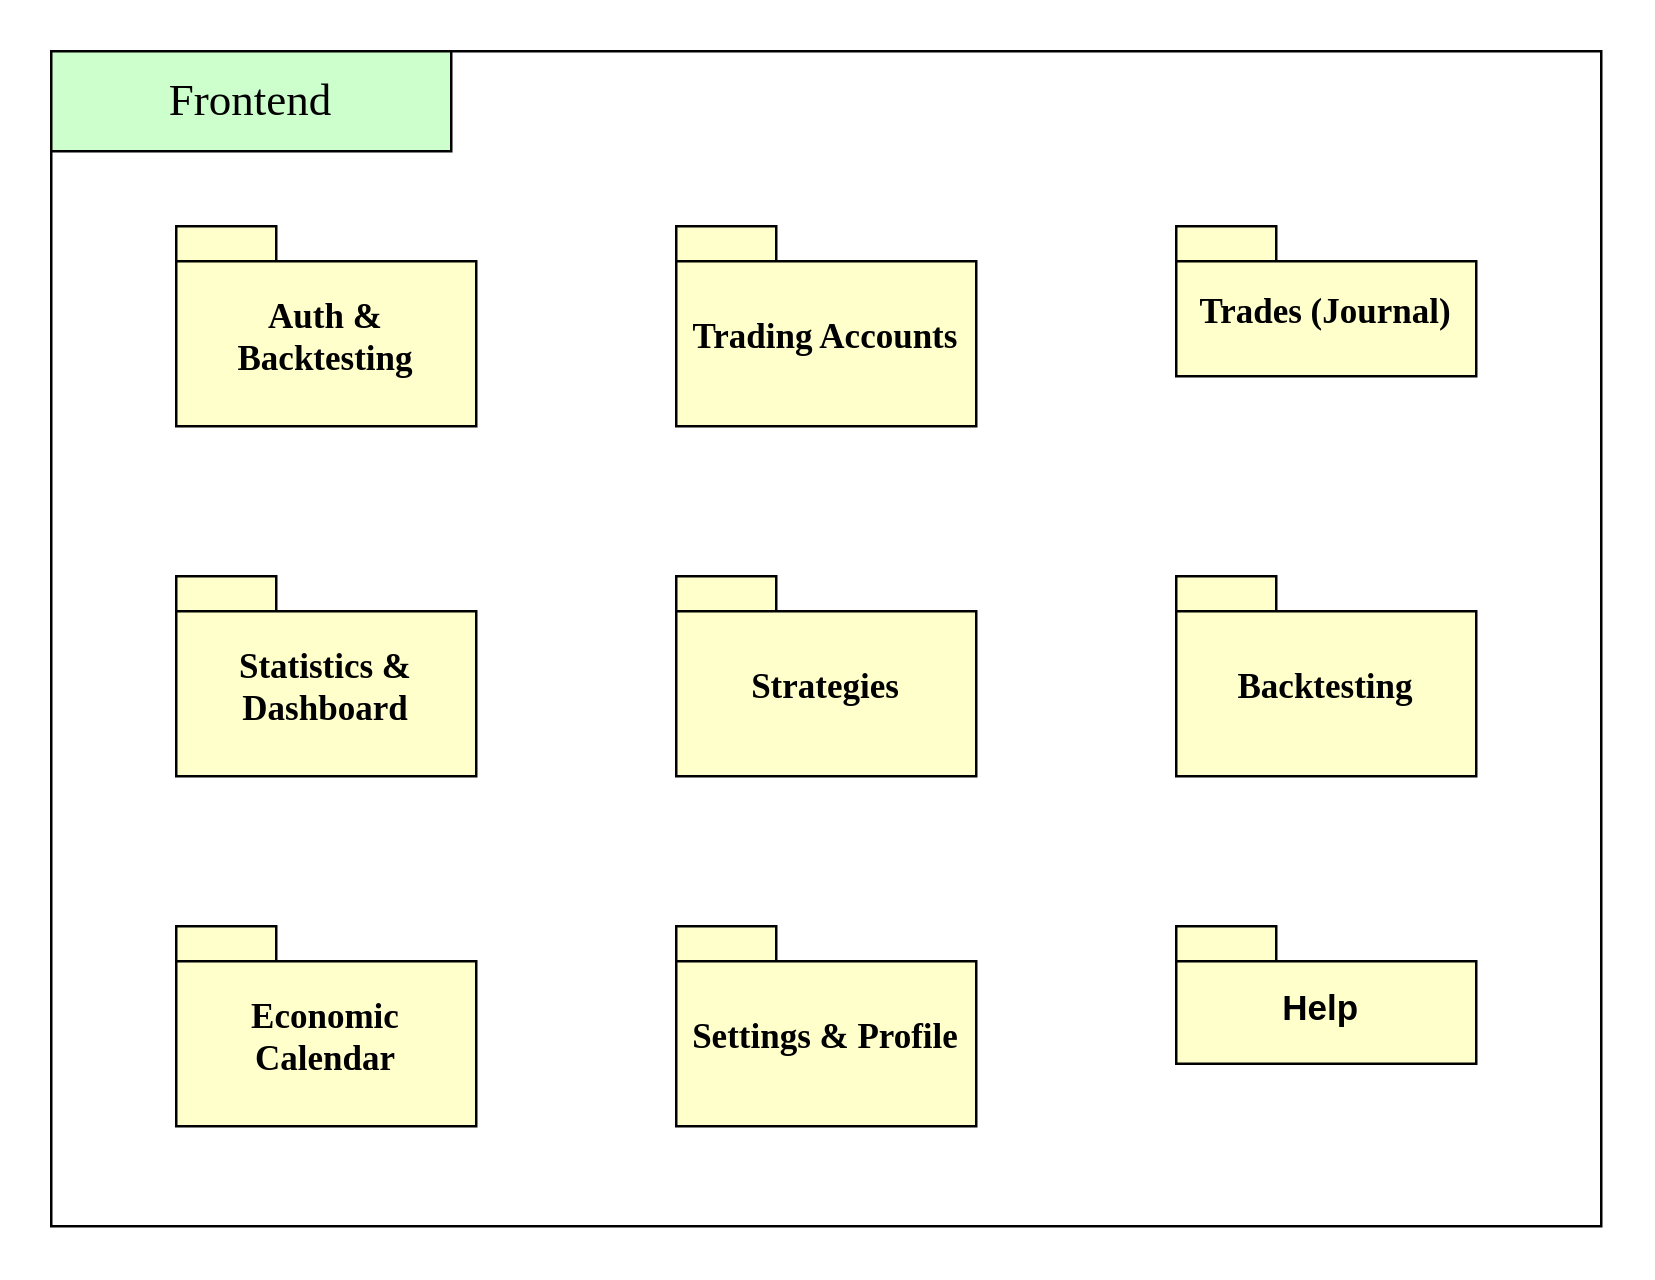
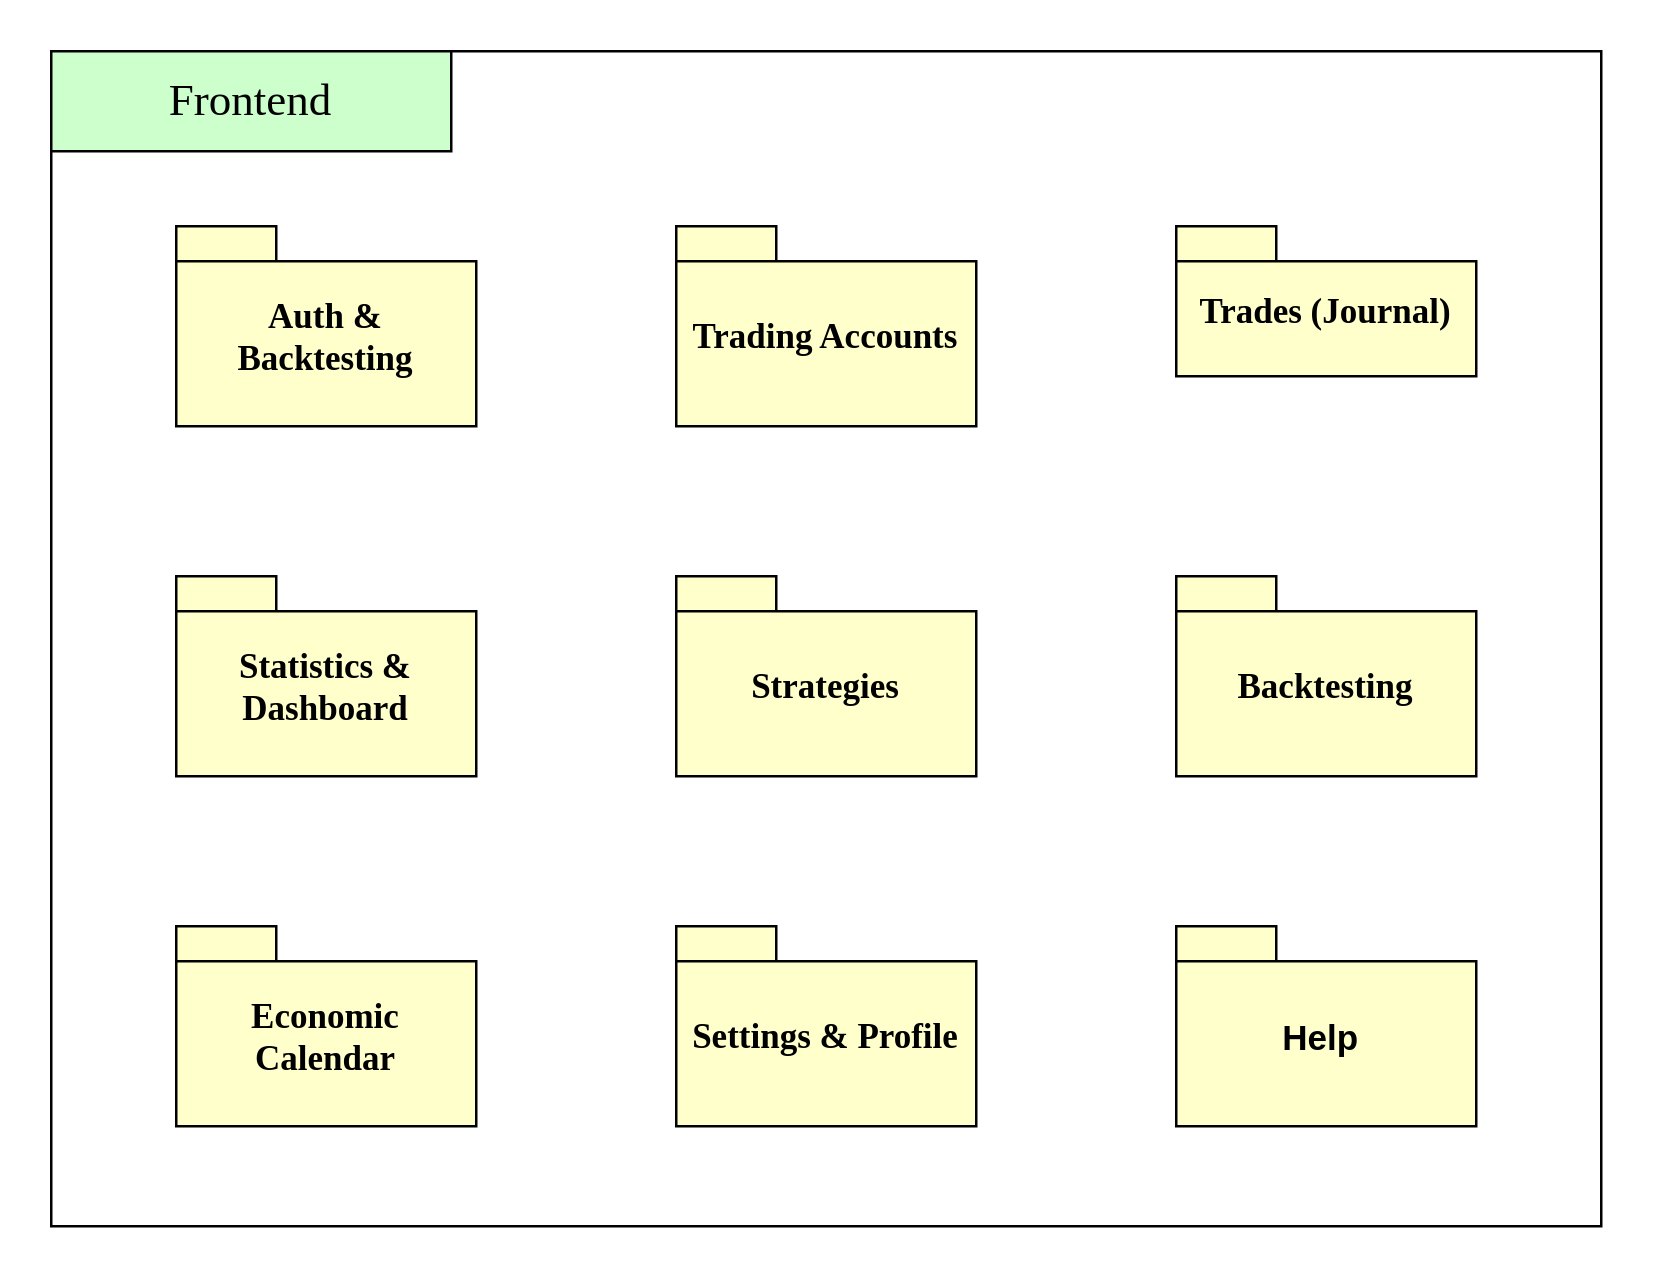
(1326, 995) -> (1326, 1026)
